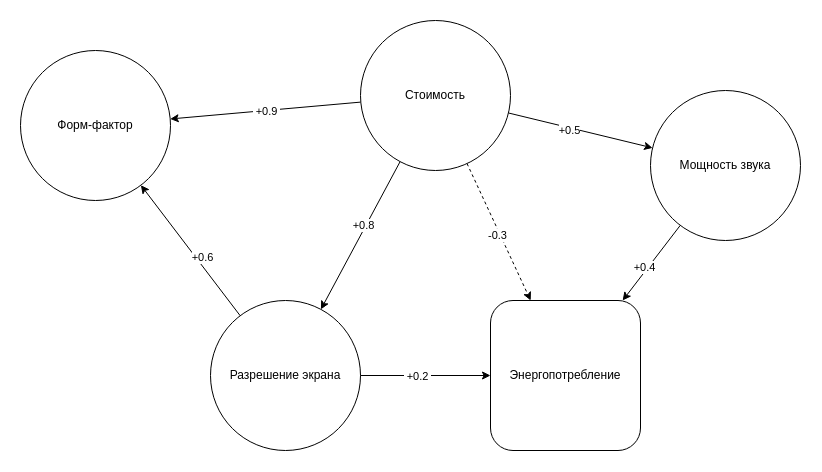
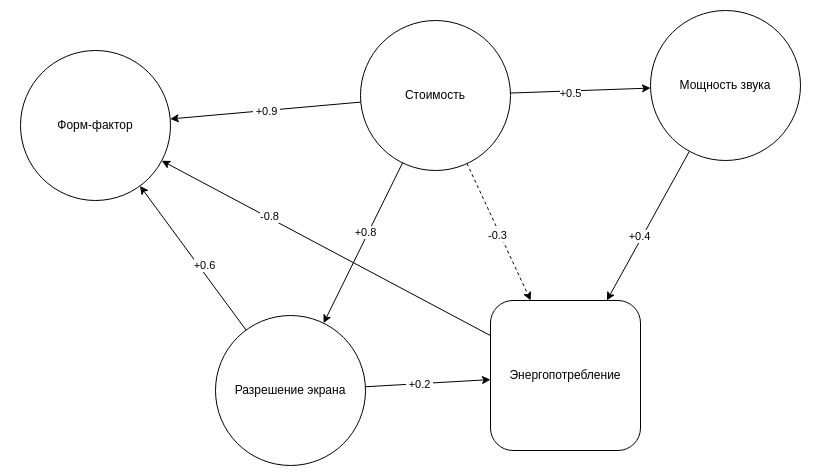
(726, 166) -> (726, 86)
none -> (329, 250)
(286, 376) -> (291, 391)
